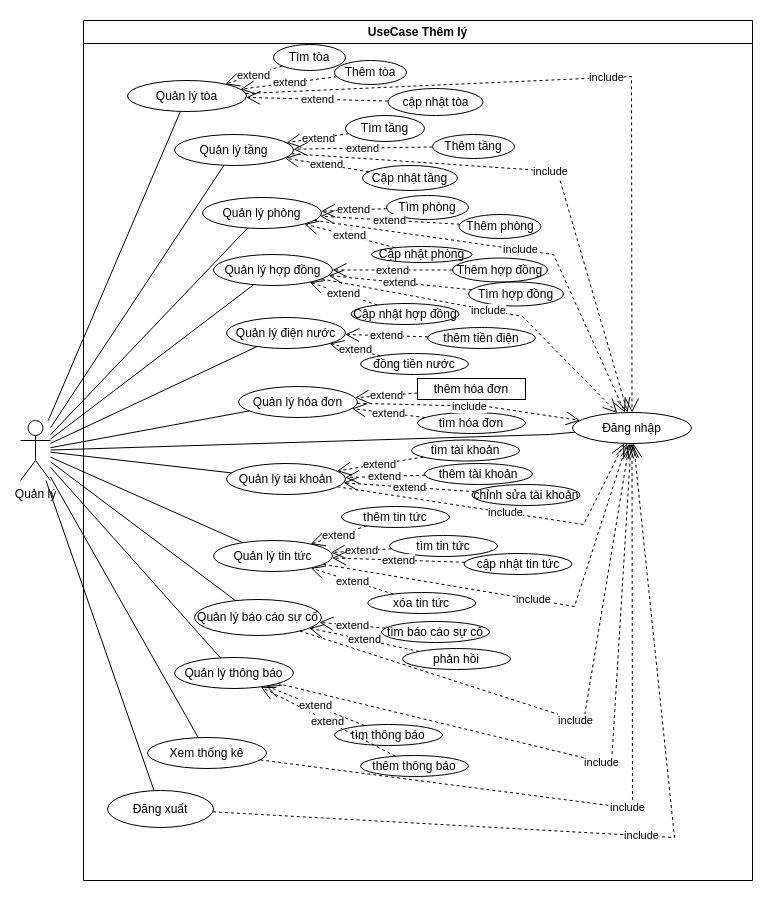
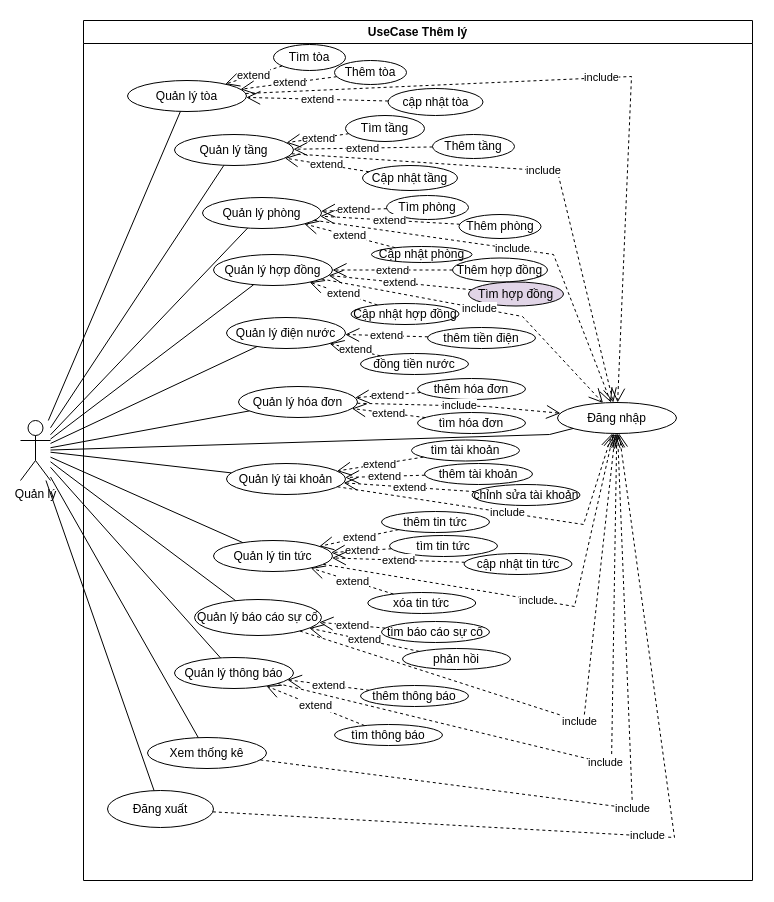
(516, 294) -> (516, 294)
(472, 389) -> (472, 389)
(632, 428) -> (617, 418)
(396, 517) -> (436, 522)
(415, 766) -> (415, 696)
